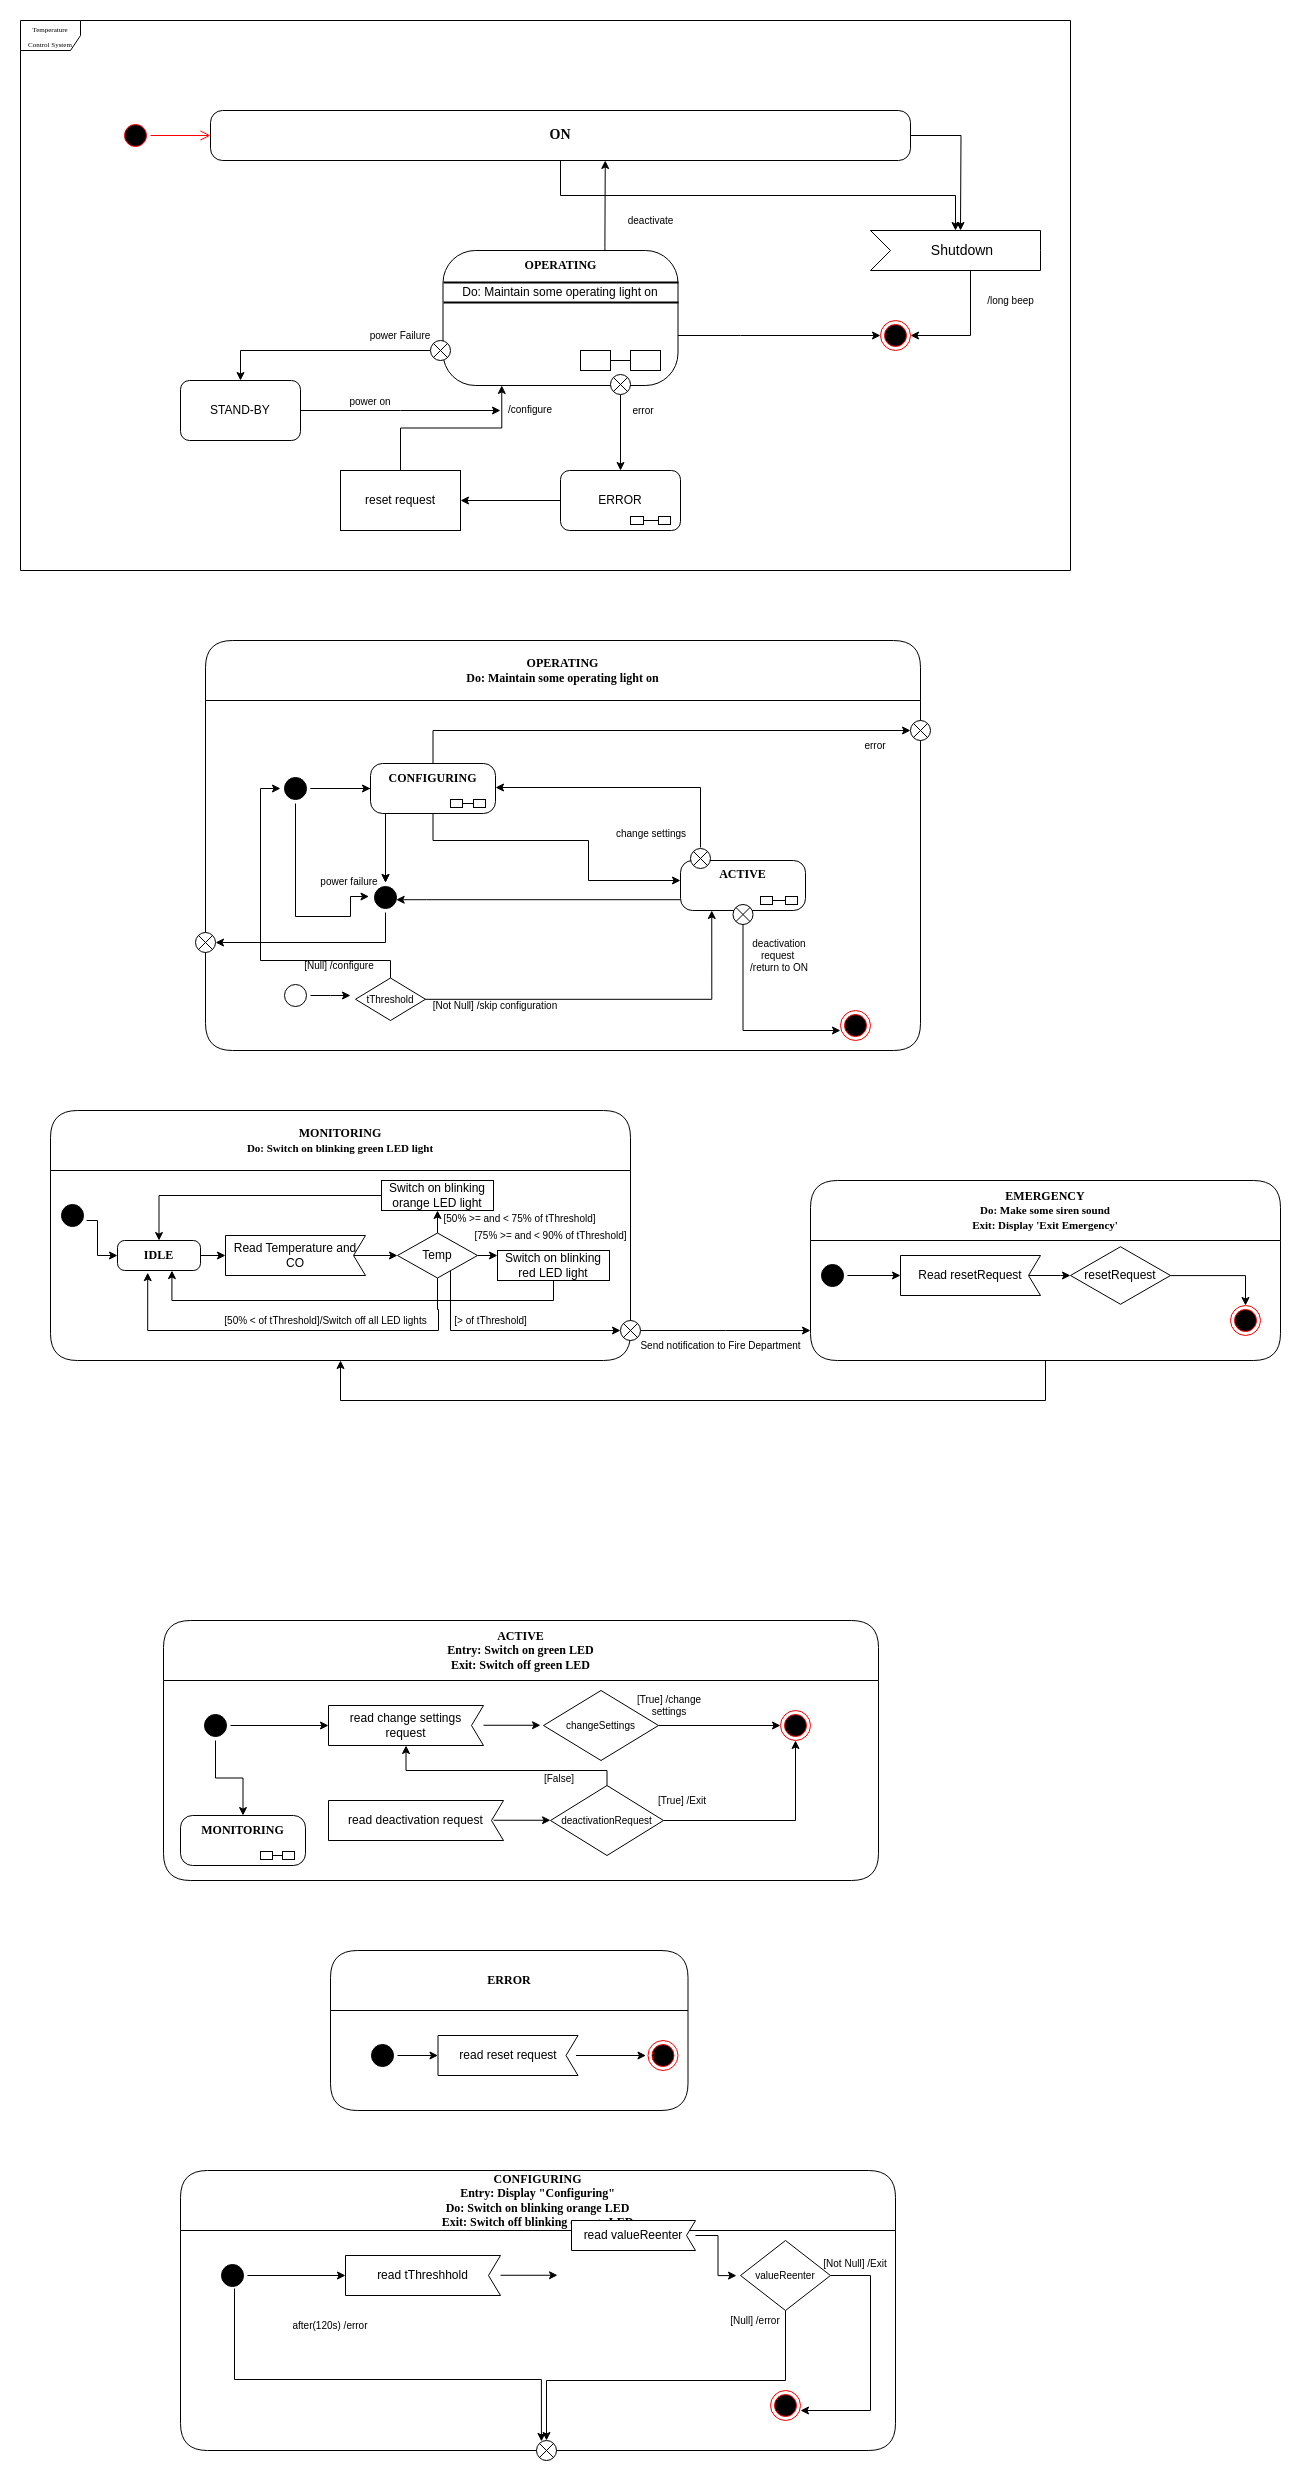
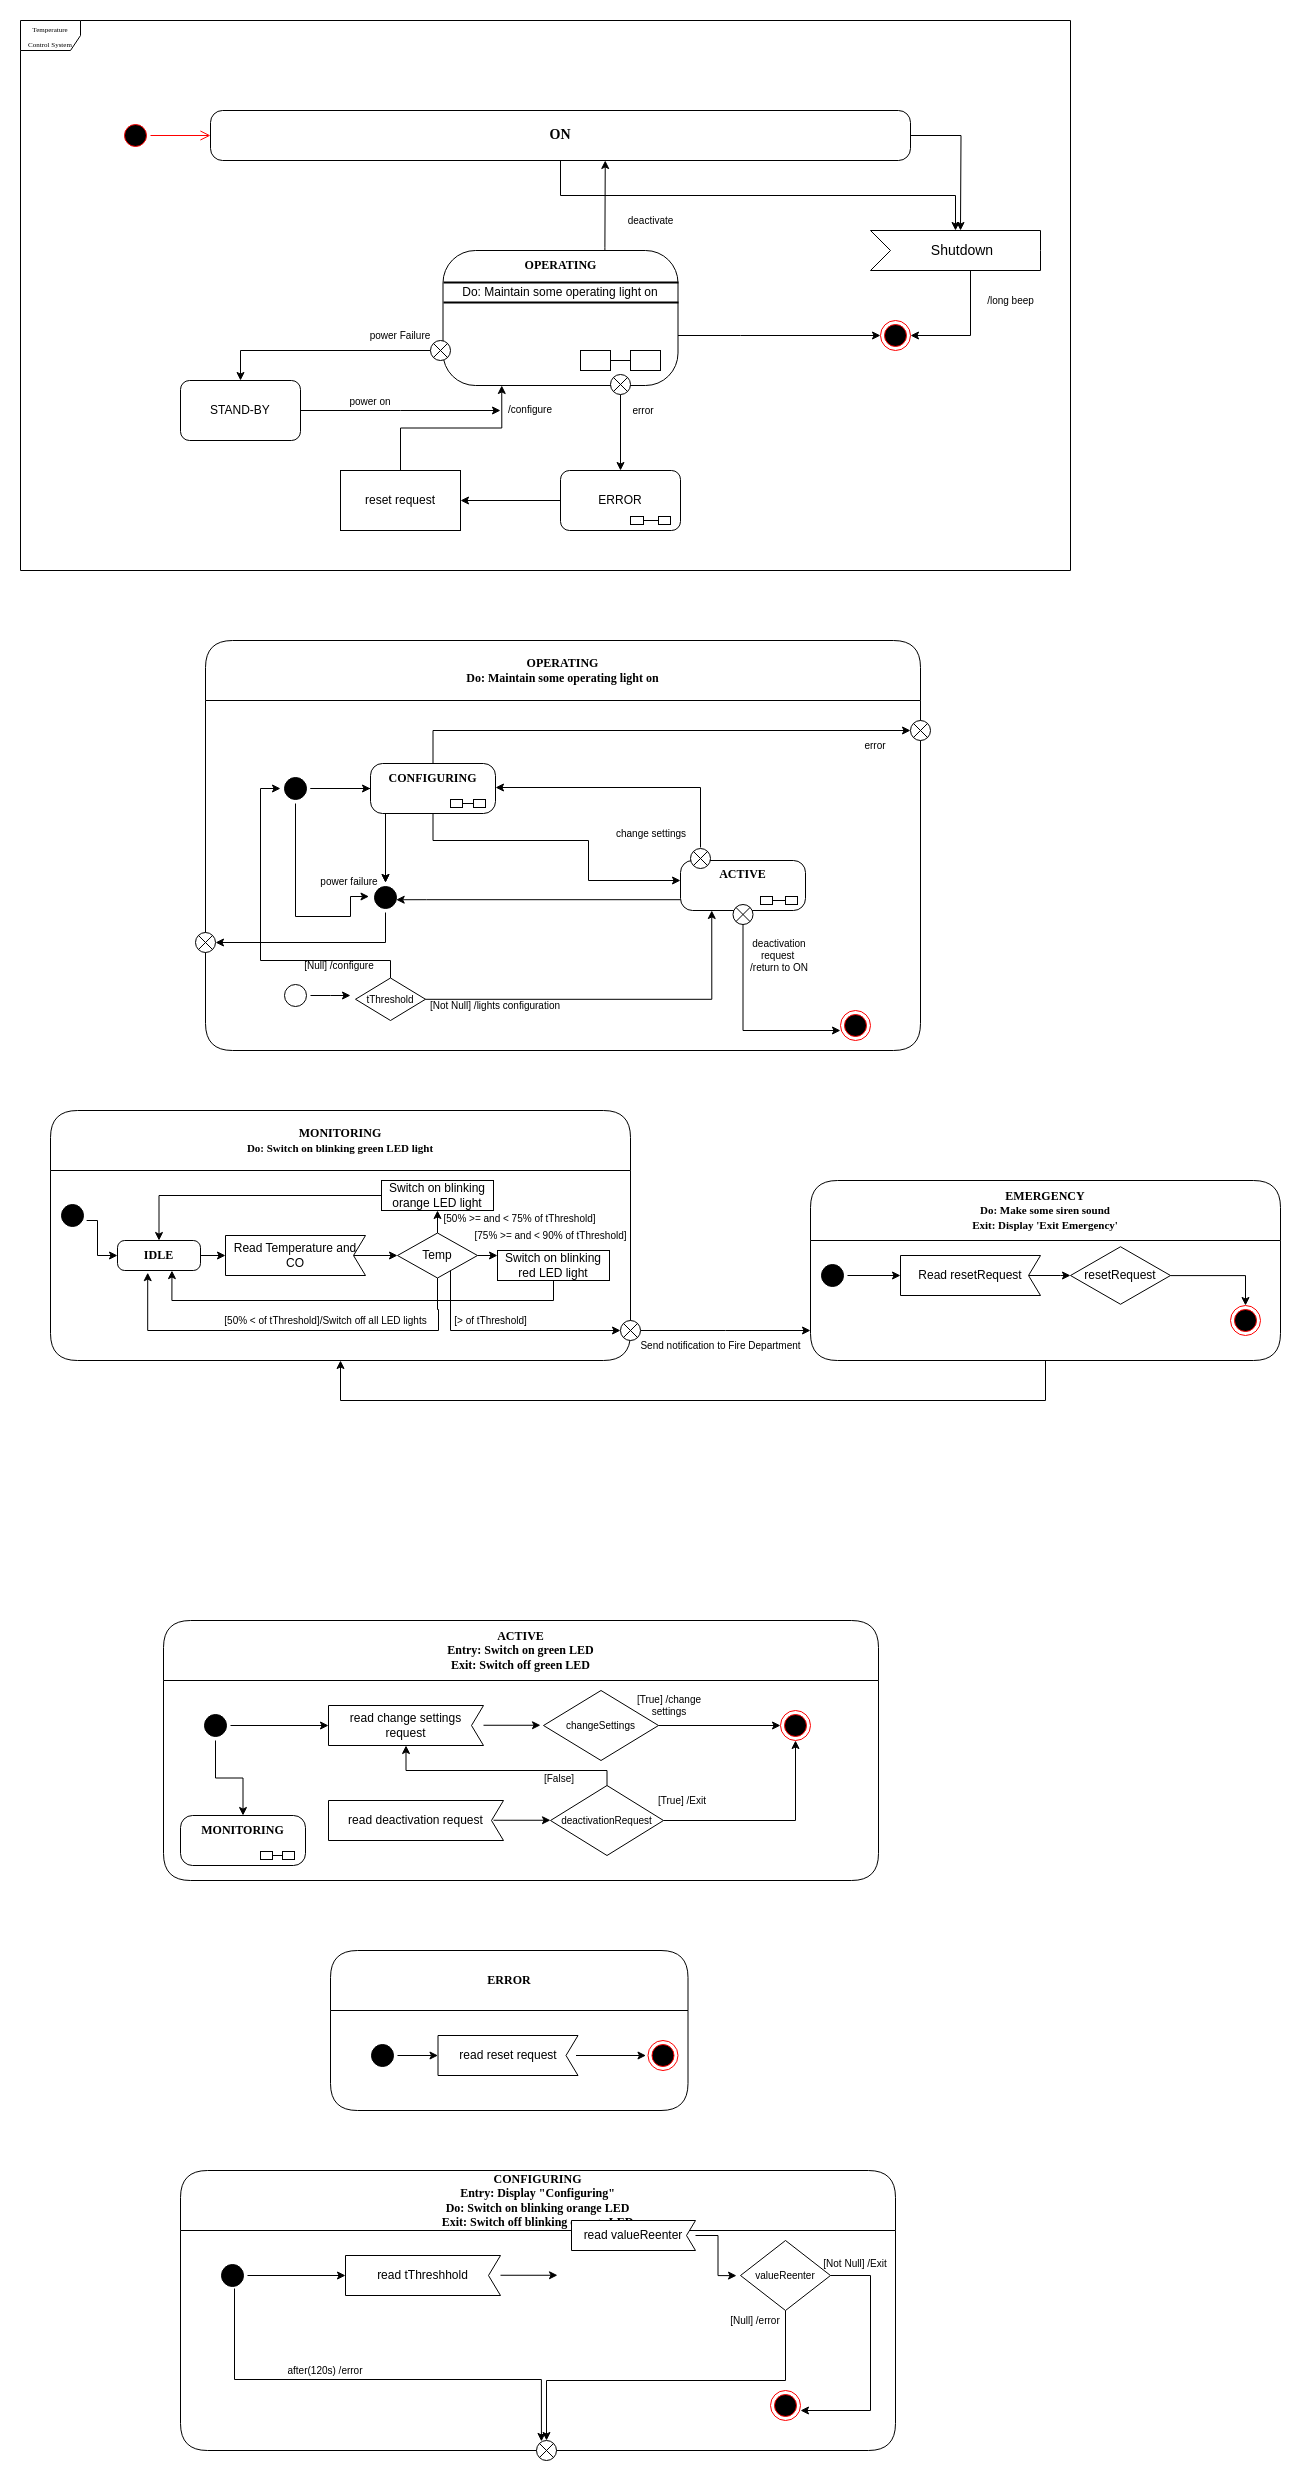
(496, 1006) -> (496, 1006)
(331, 2326) -> (326, 2371)
